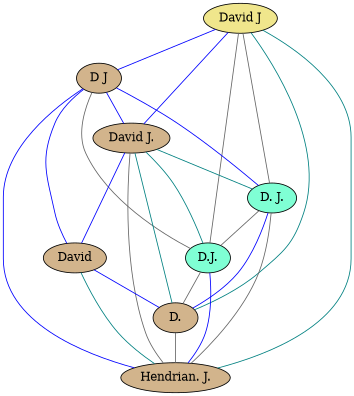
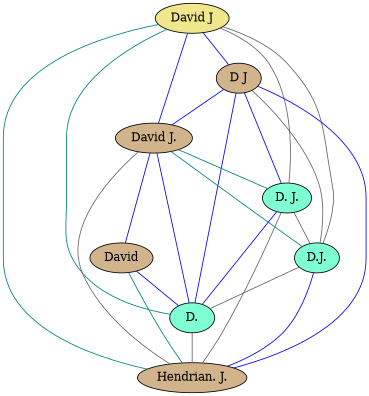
(46, 162) -> (215, 198)
(155, 236) -> (173, 228)
(176, 318) -> (192, 318)
